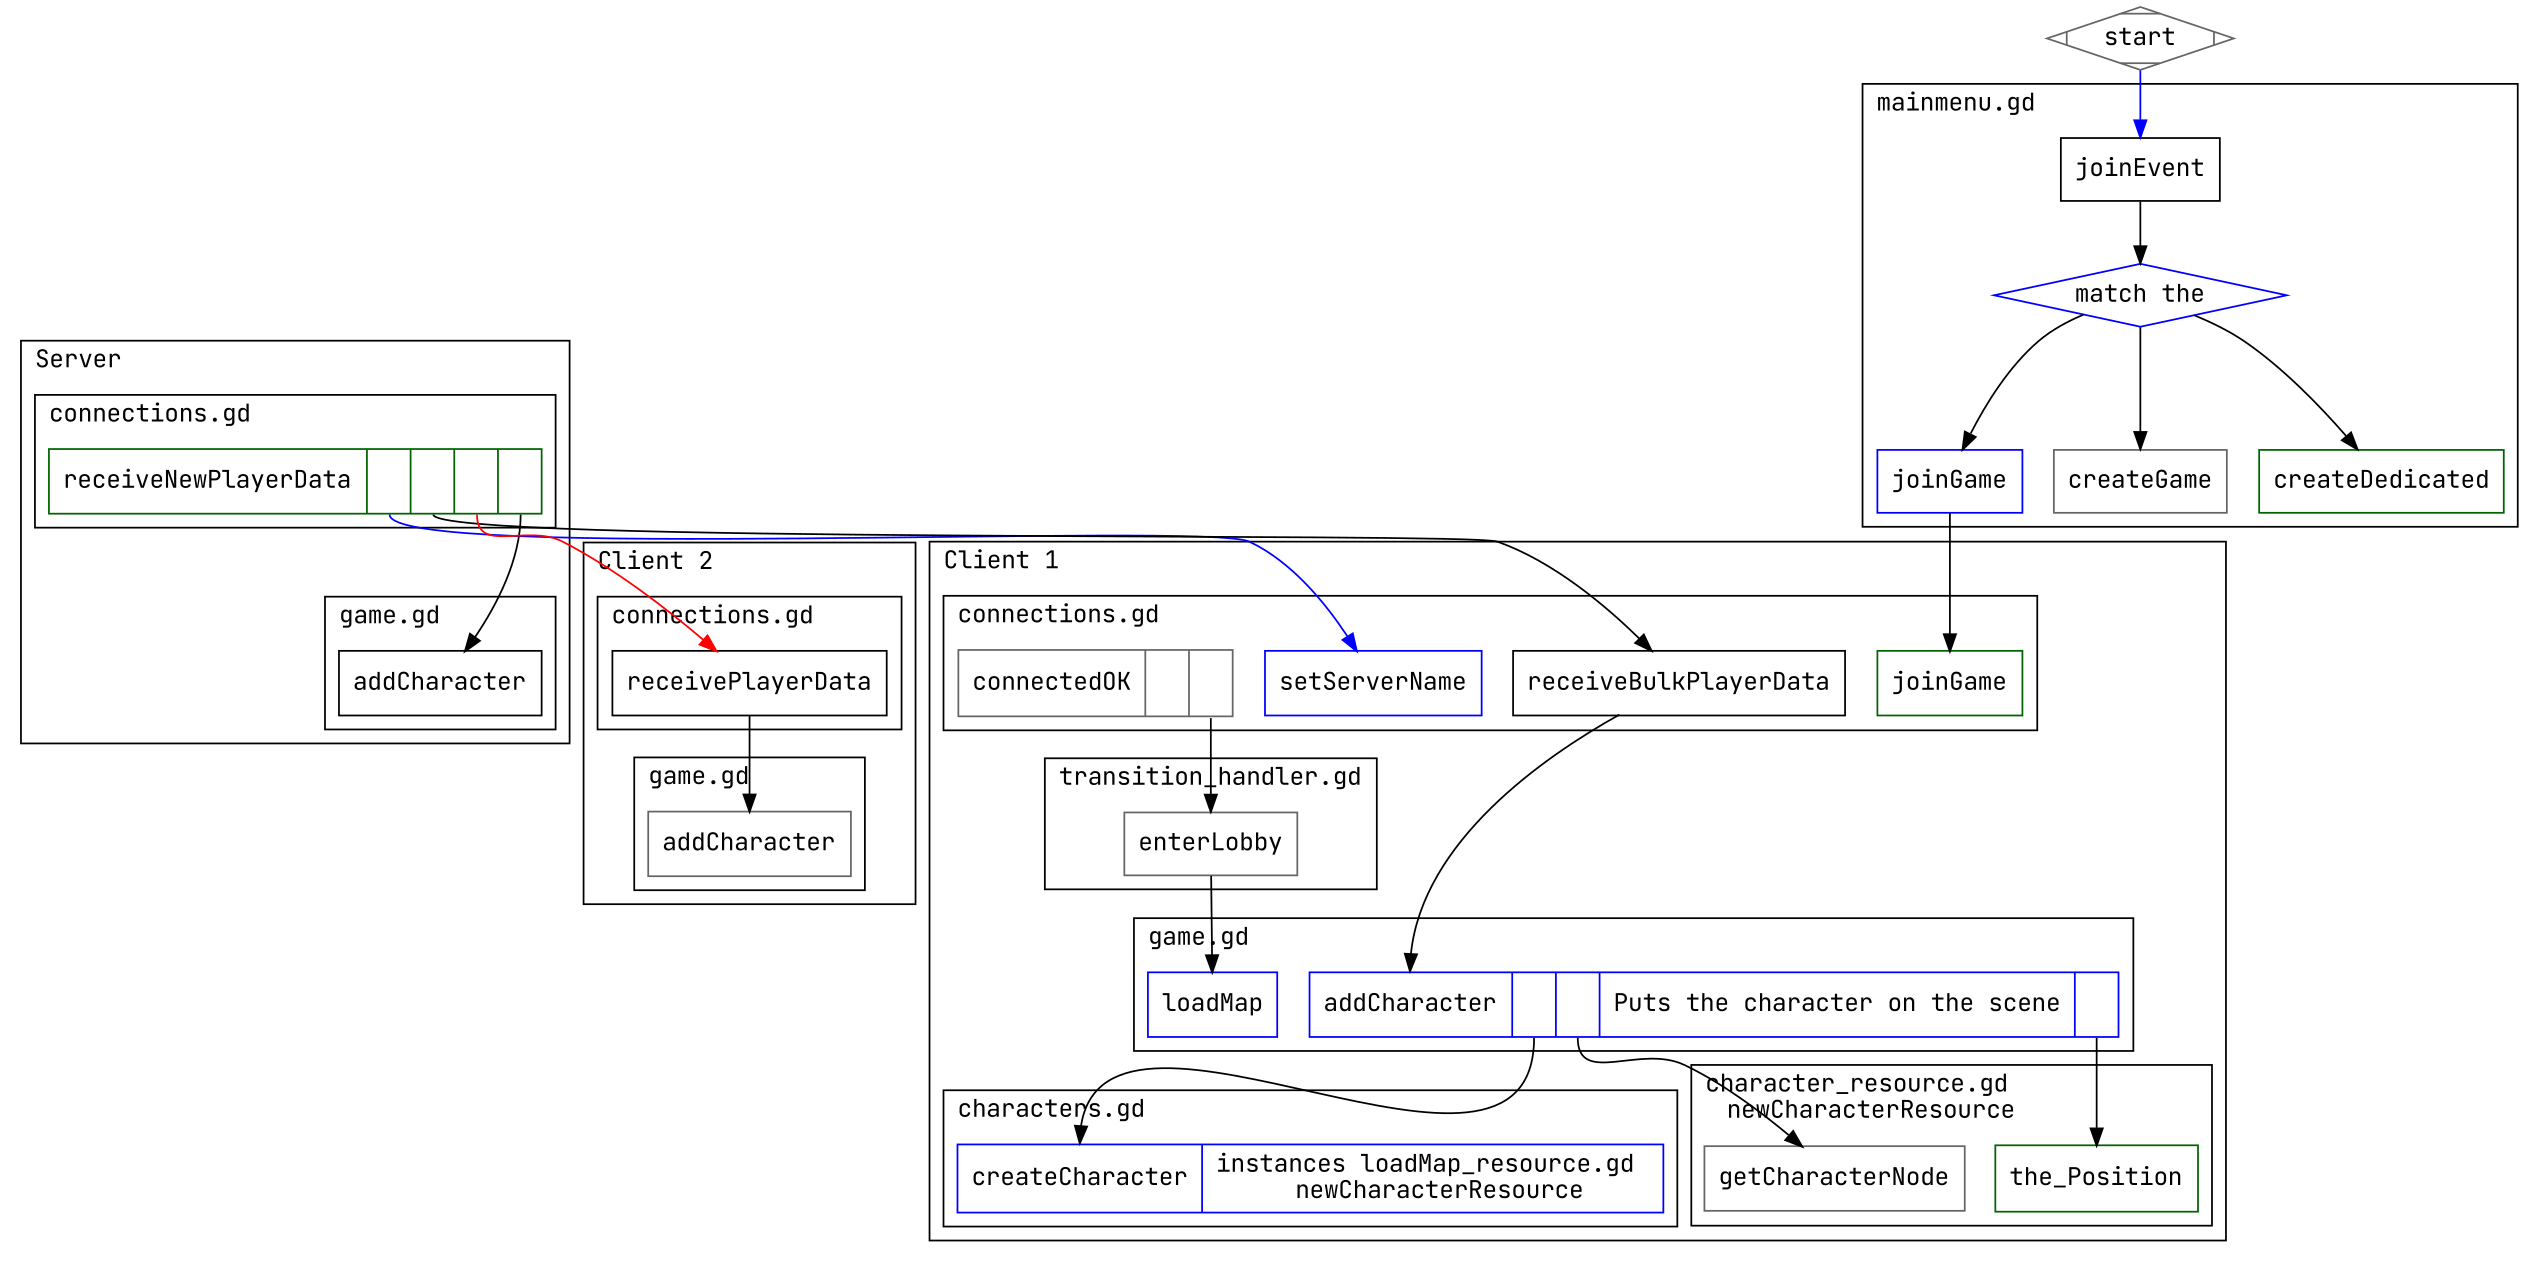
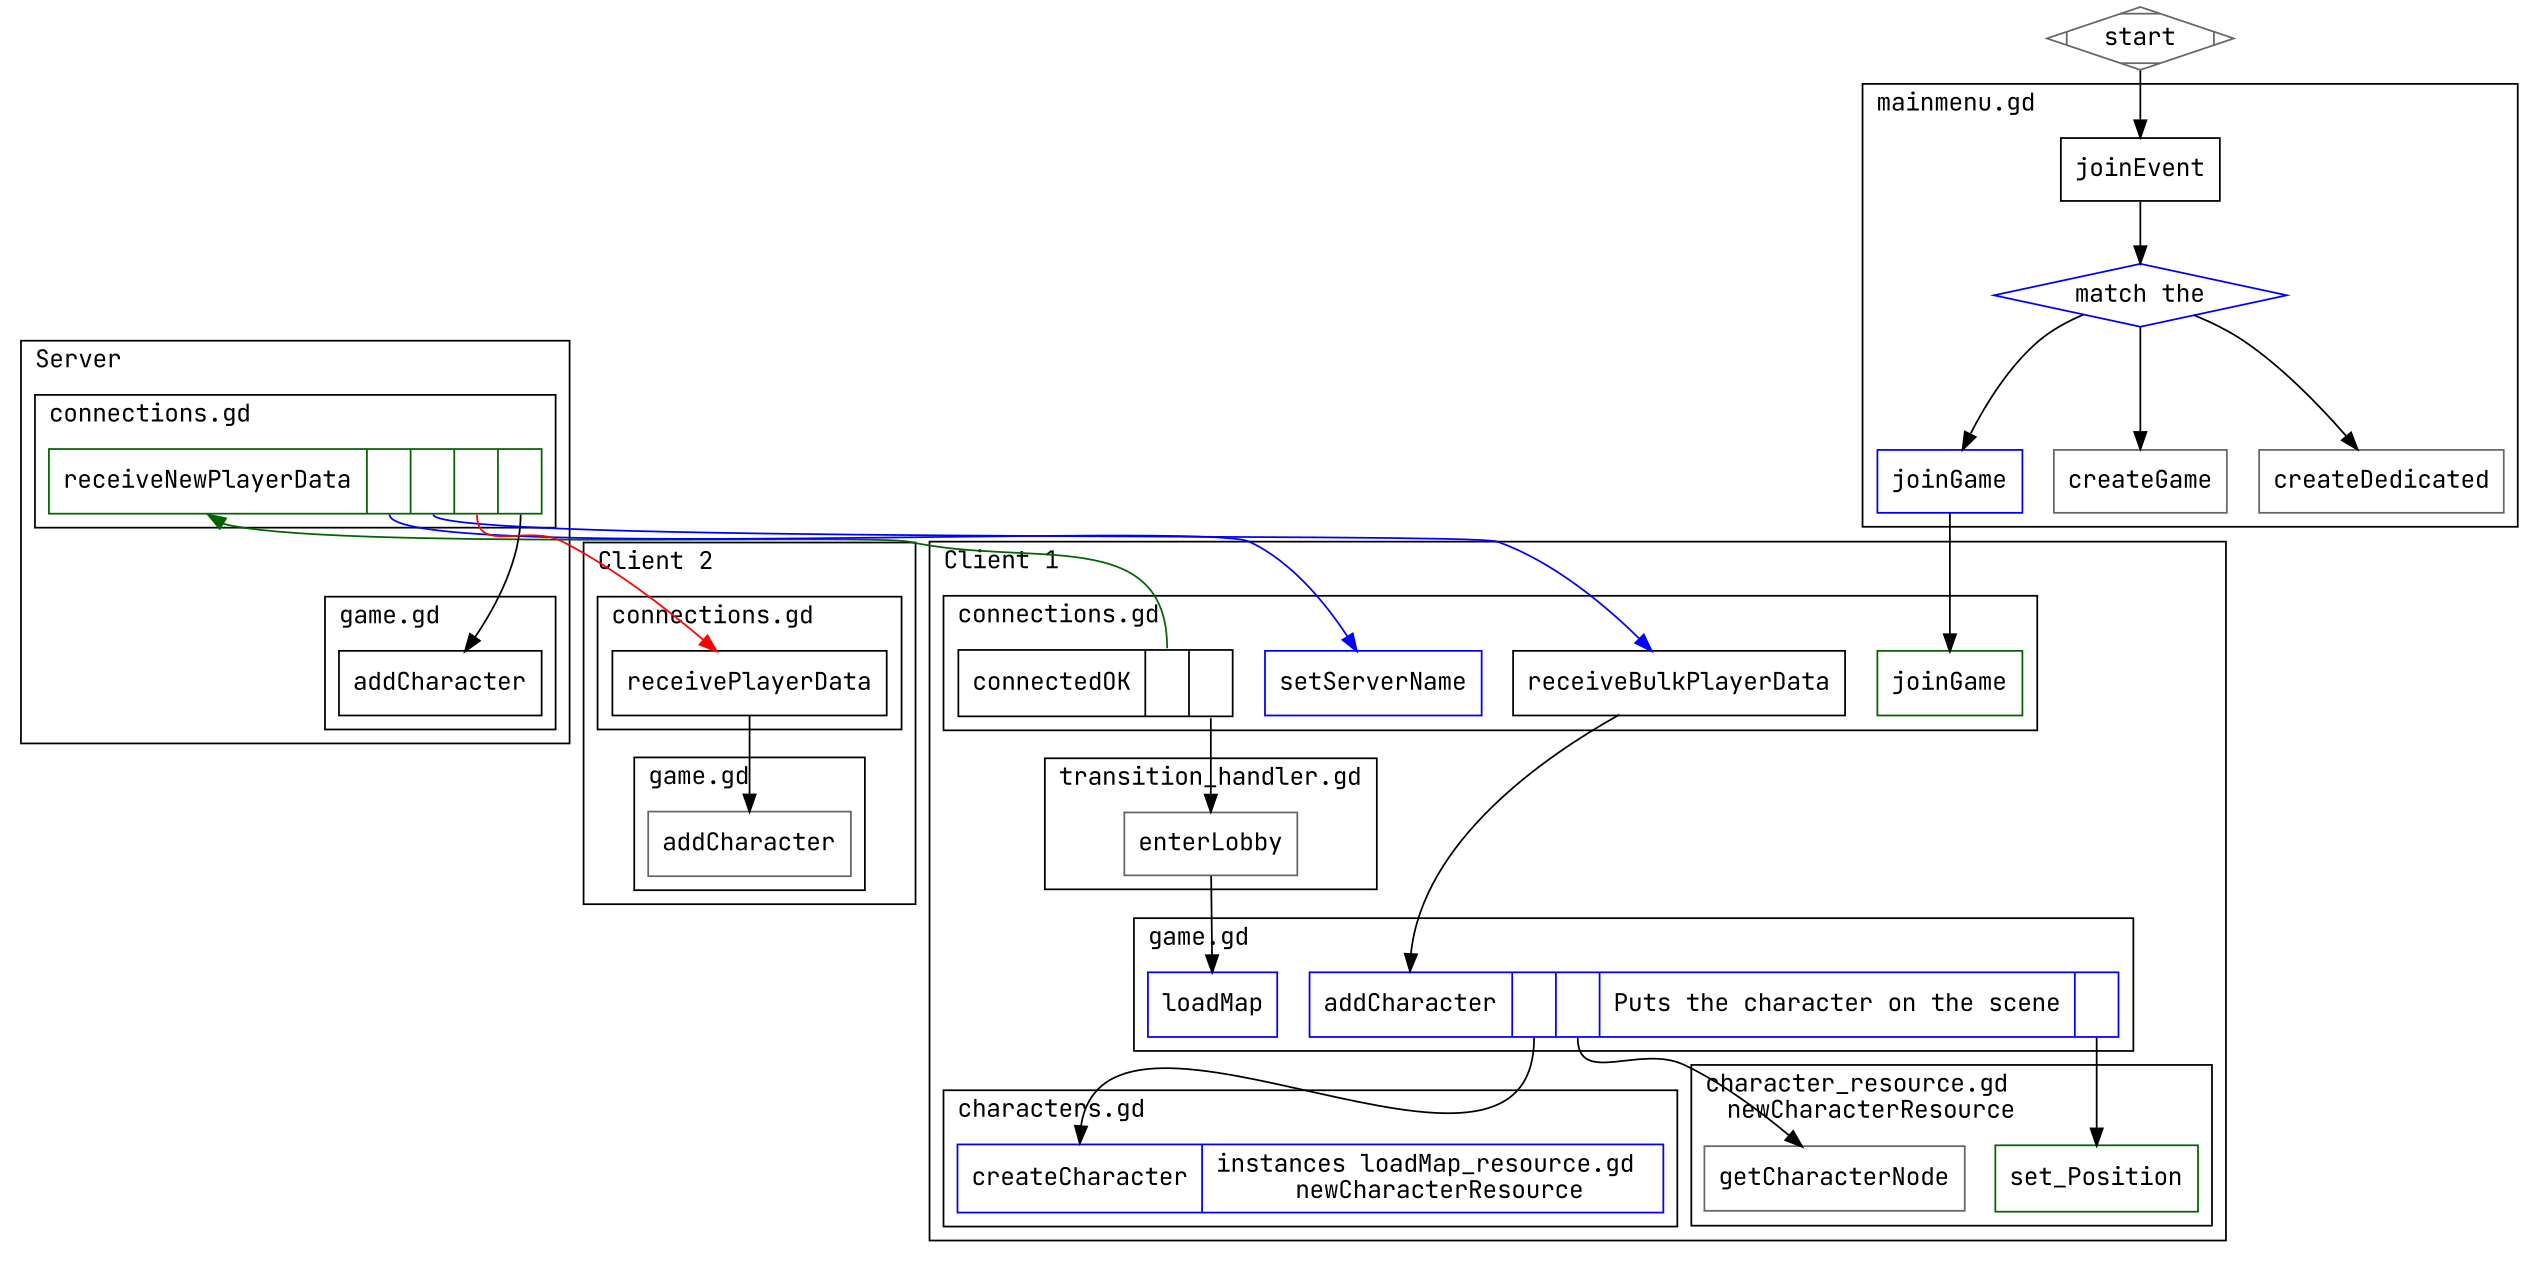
(2140, 95) -> (2140, 95)
(2381, 481) -> (2381, 481)
(1051, 536) -> (1051, 536)
none -> (722, 540)
(1096, 683) -> (1096, 683)
(2097, 1179) -> (2097, 1179)
